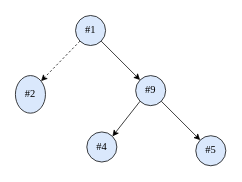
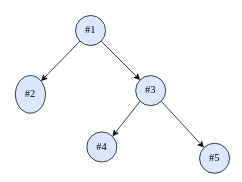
(62, 59) -> (62, 59)
(150, 90) -> (150, 90)
(210, 150) -> (214, 158)
